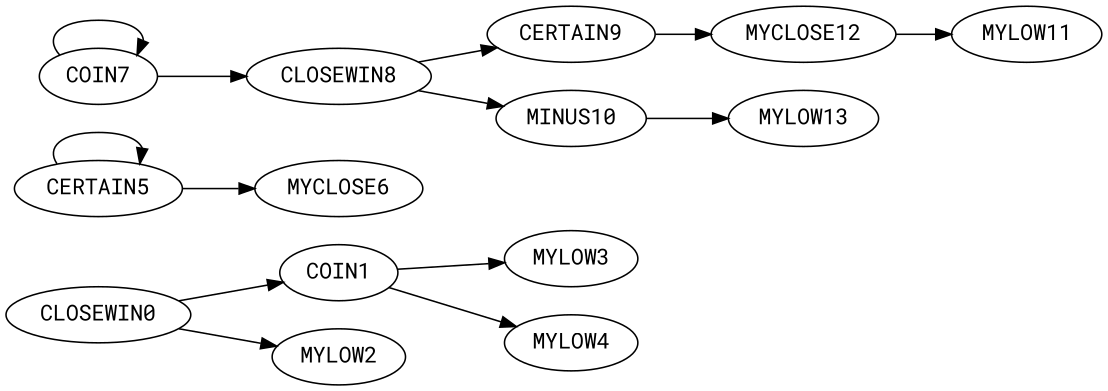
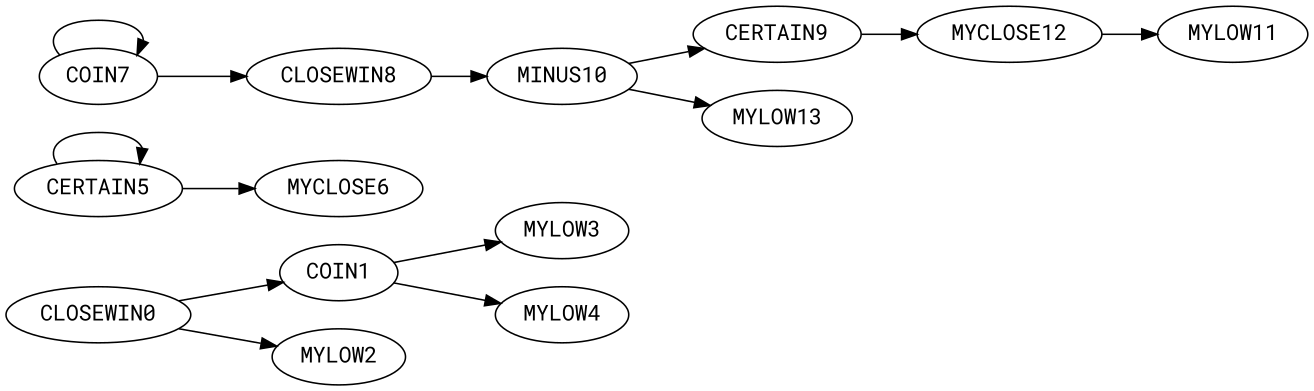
(450, 56) -> (659, 57)
